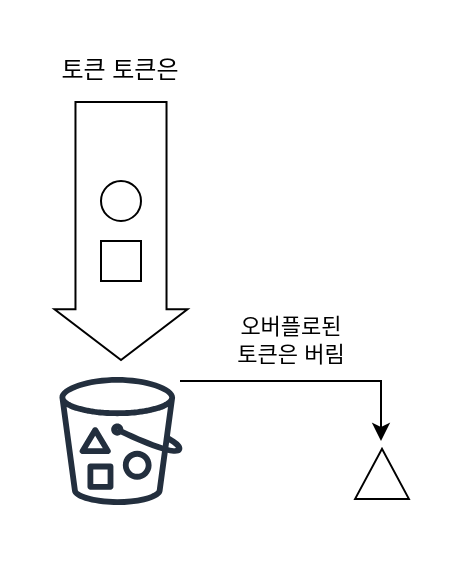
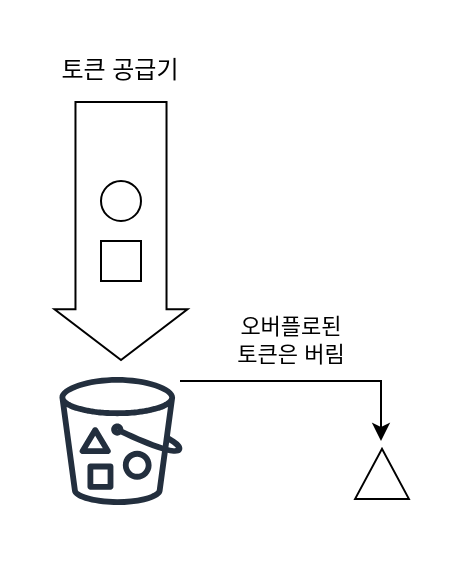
(121, 71) -> (121, 71)
